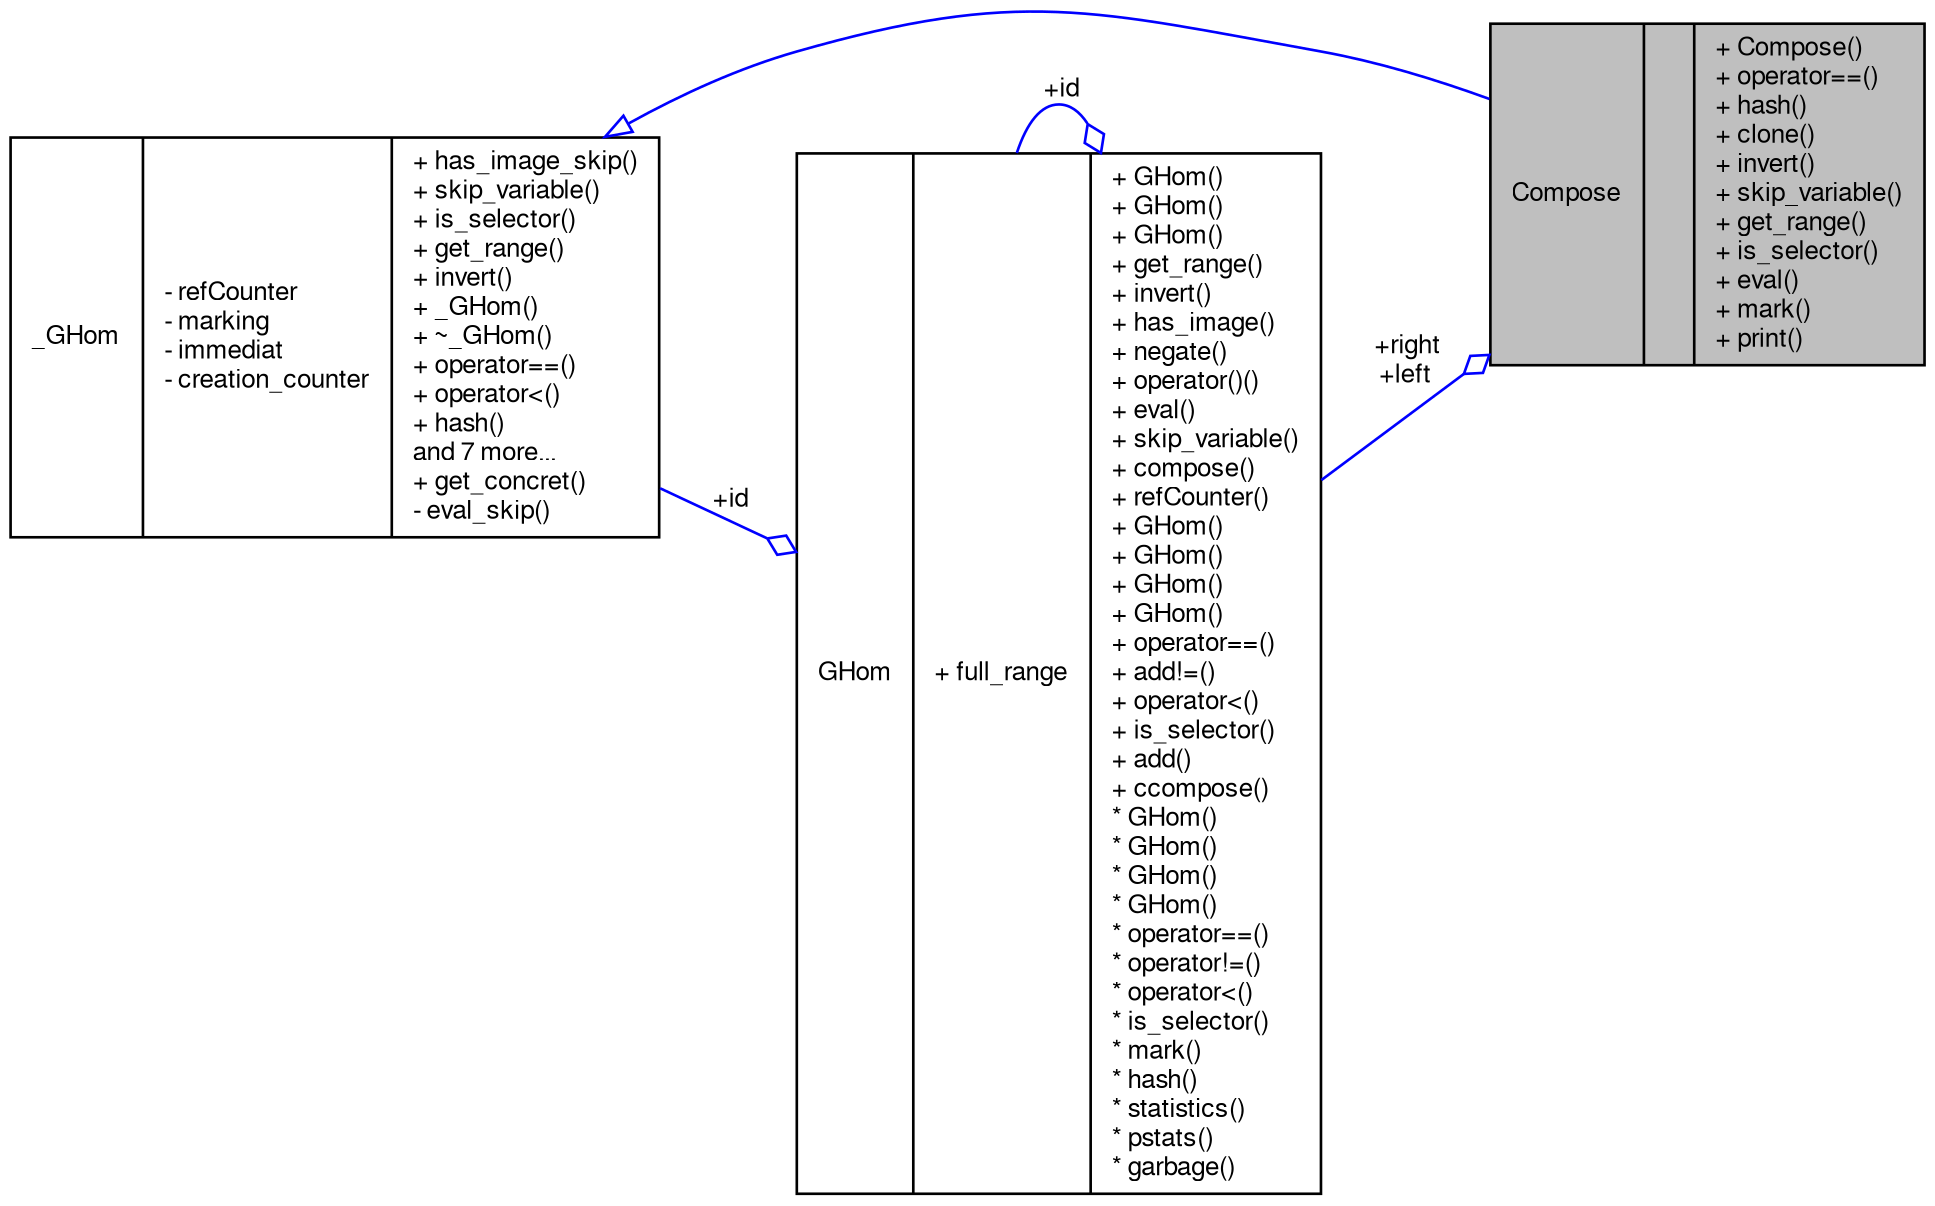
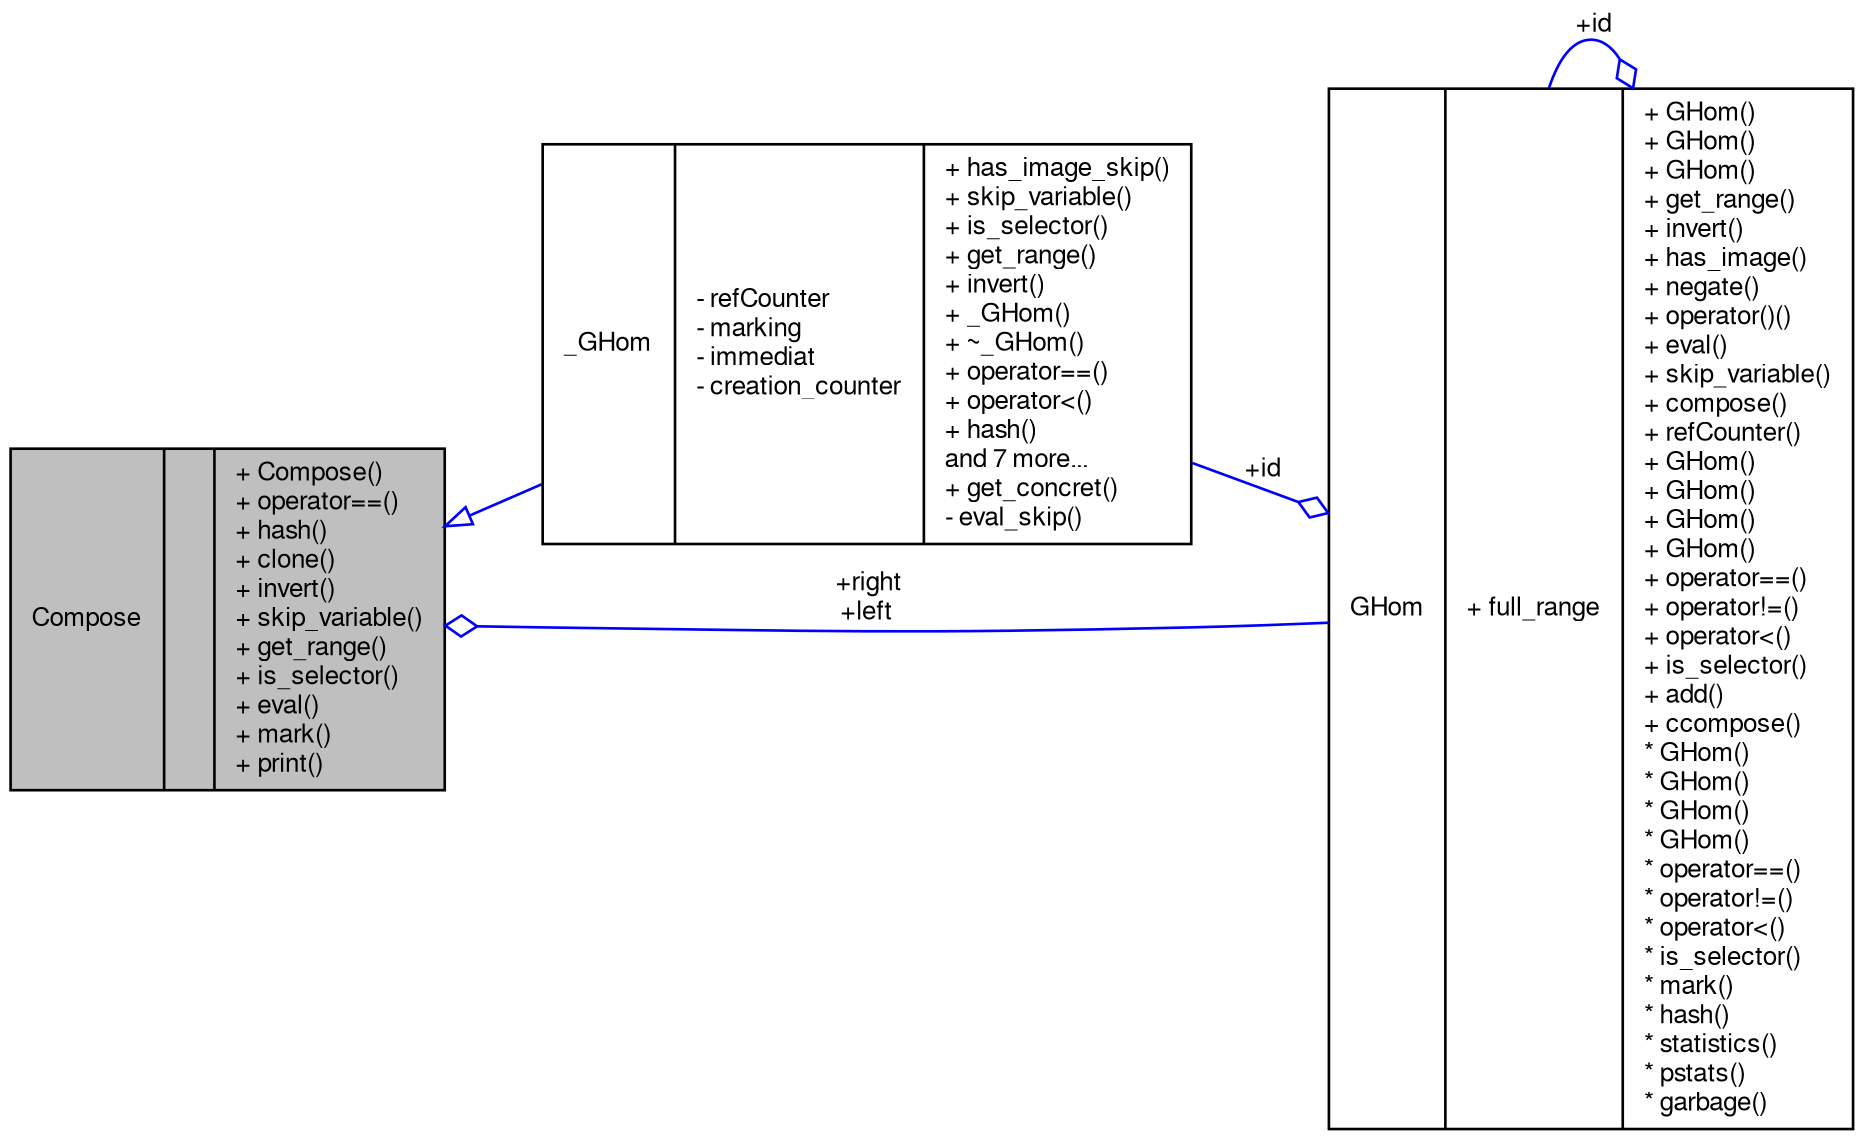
(1054, 12) -> (506, 500)
(1165, 672) -> (1722, 608)
